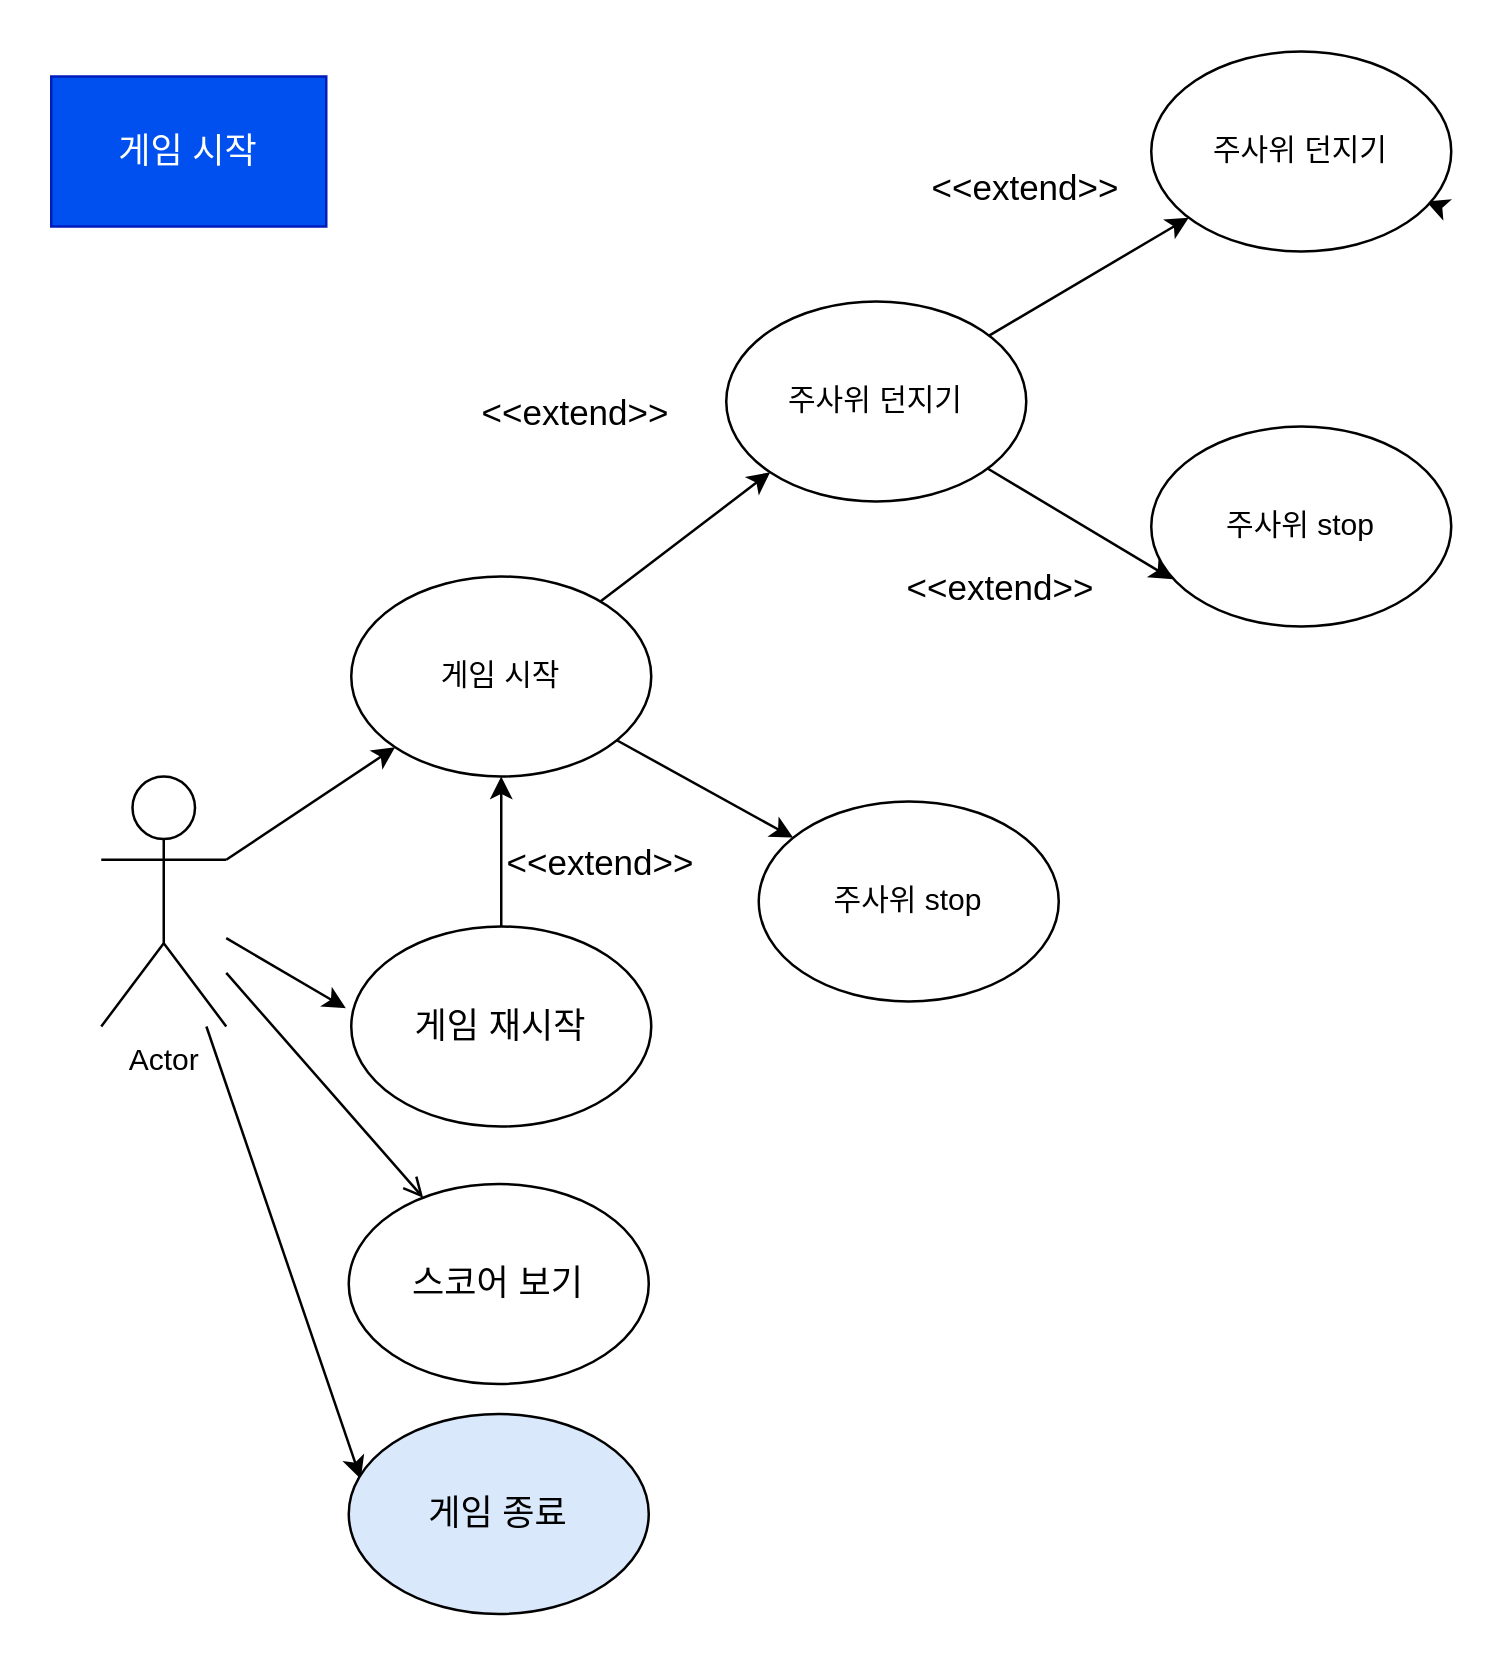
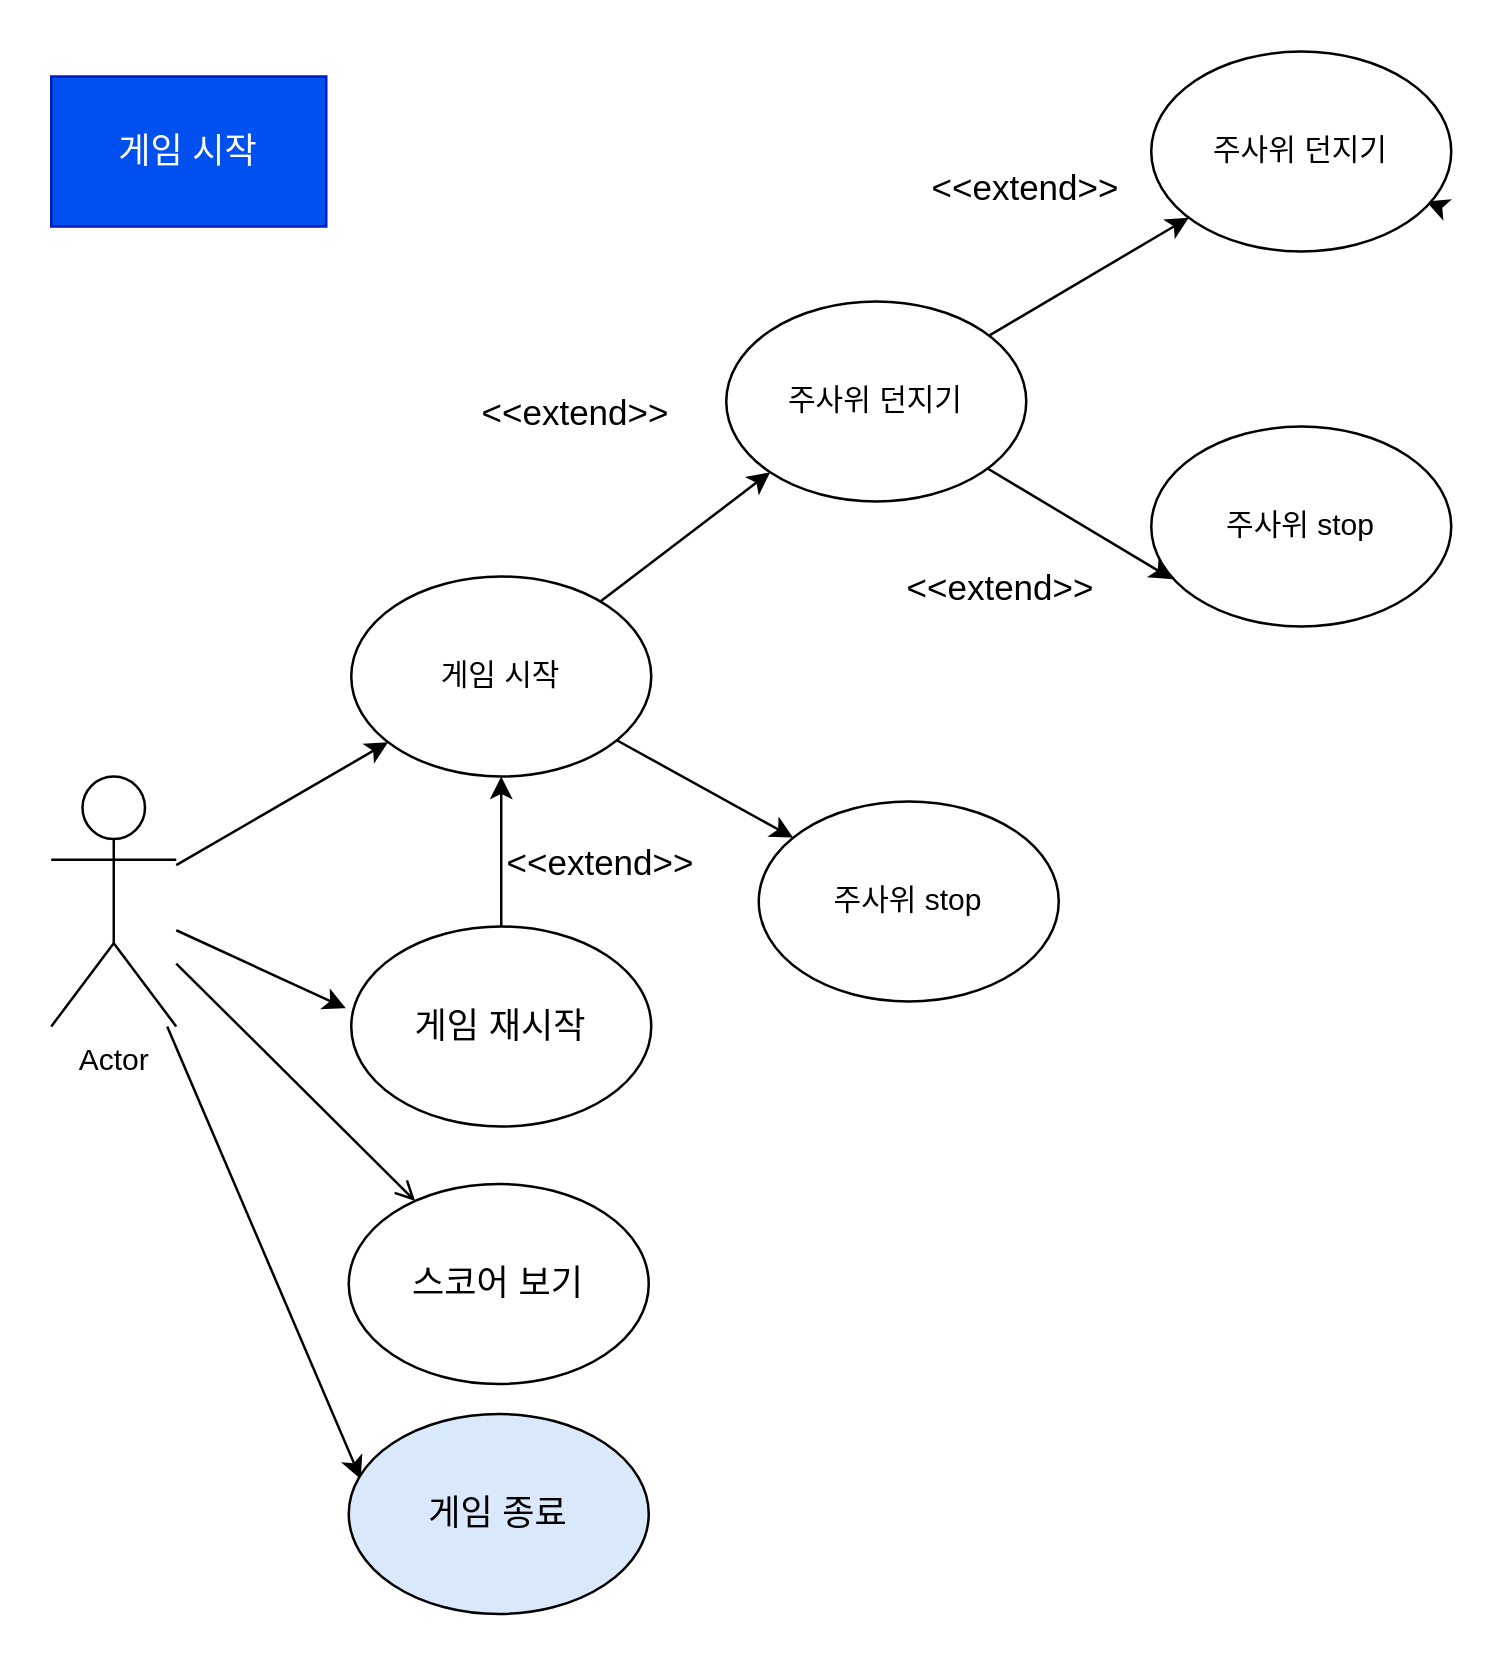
(164, 901) -> (114, 901)
